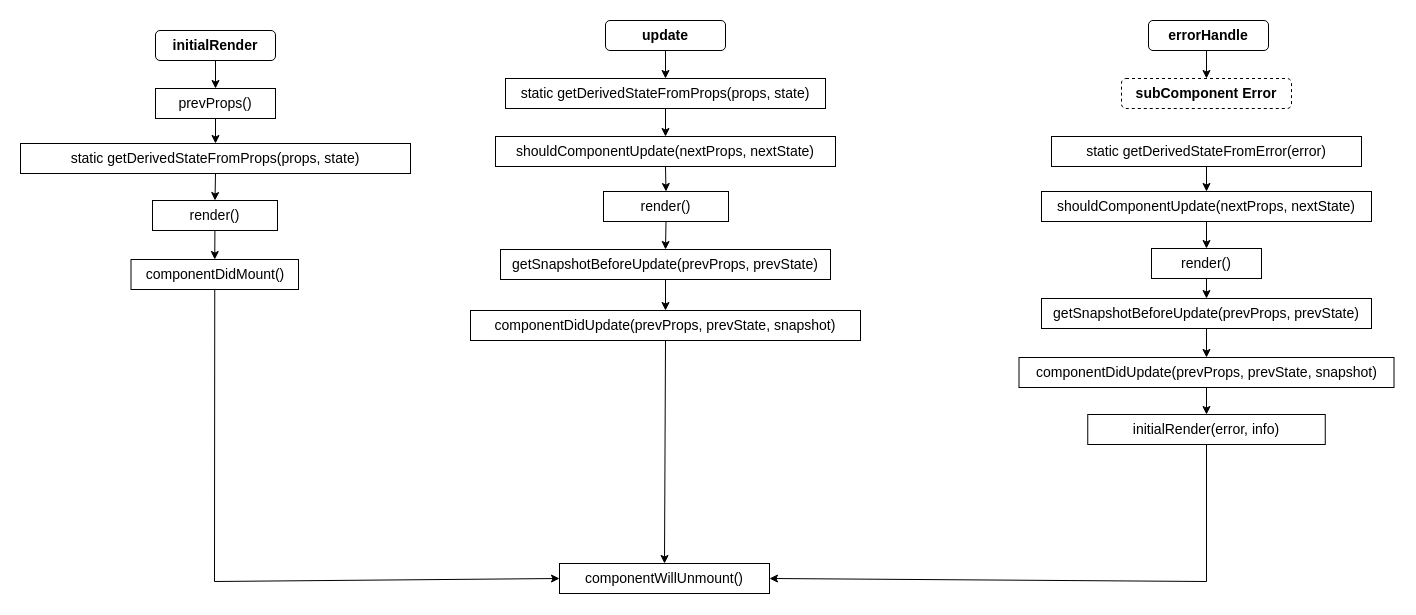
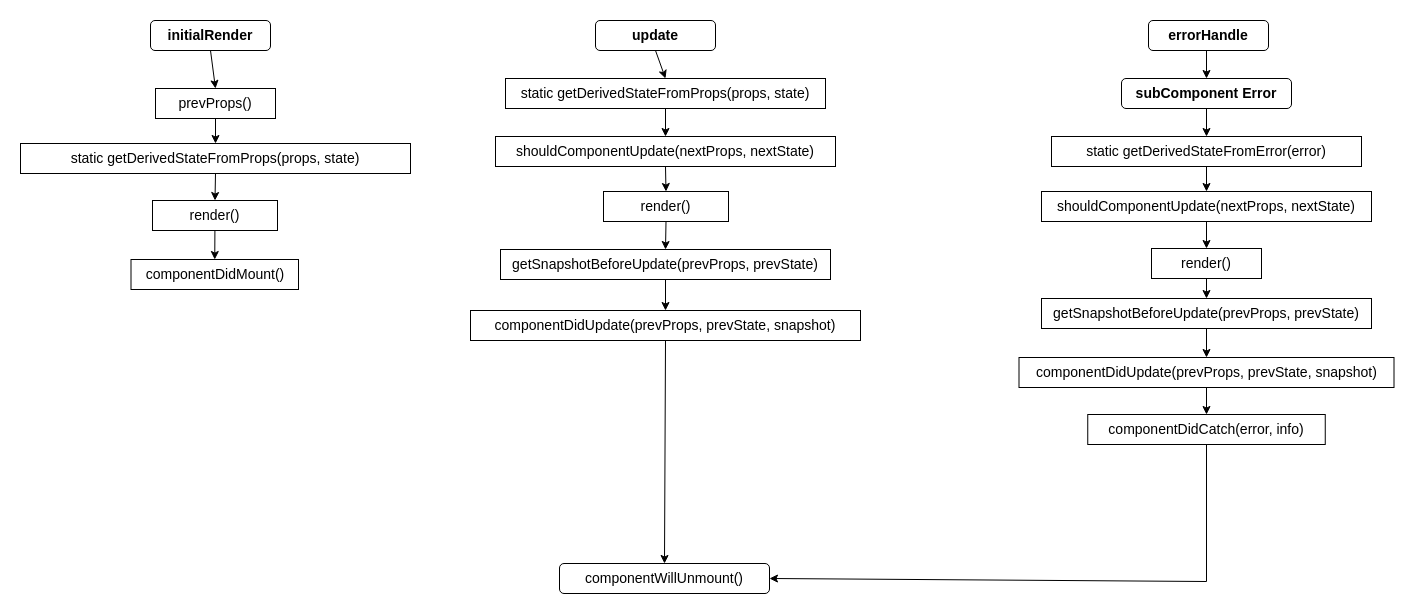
(666, 36) -> (656, 36)
(216, 46) -> (211, 36)
(1207, 94) -> (1207, 94)
none -> (1207, 119)
(1207, 430) -> (1207, 430)
(665, 579) -> (665, 579)
(238, 581) -> none
